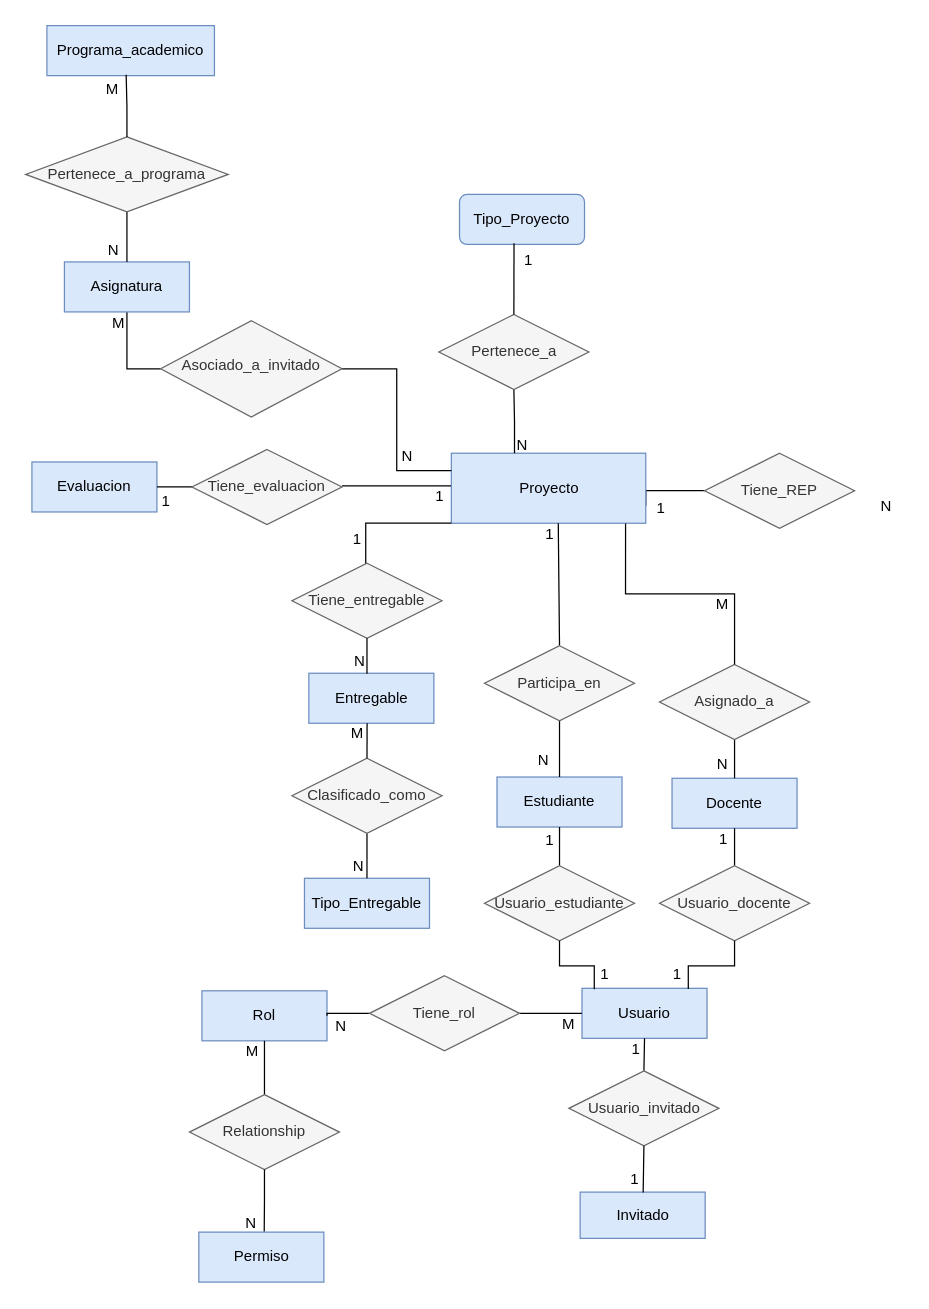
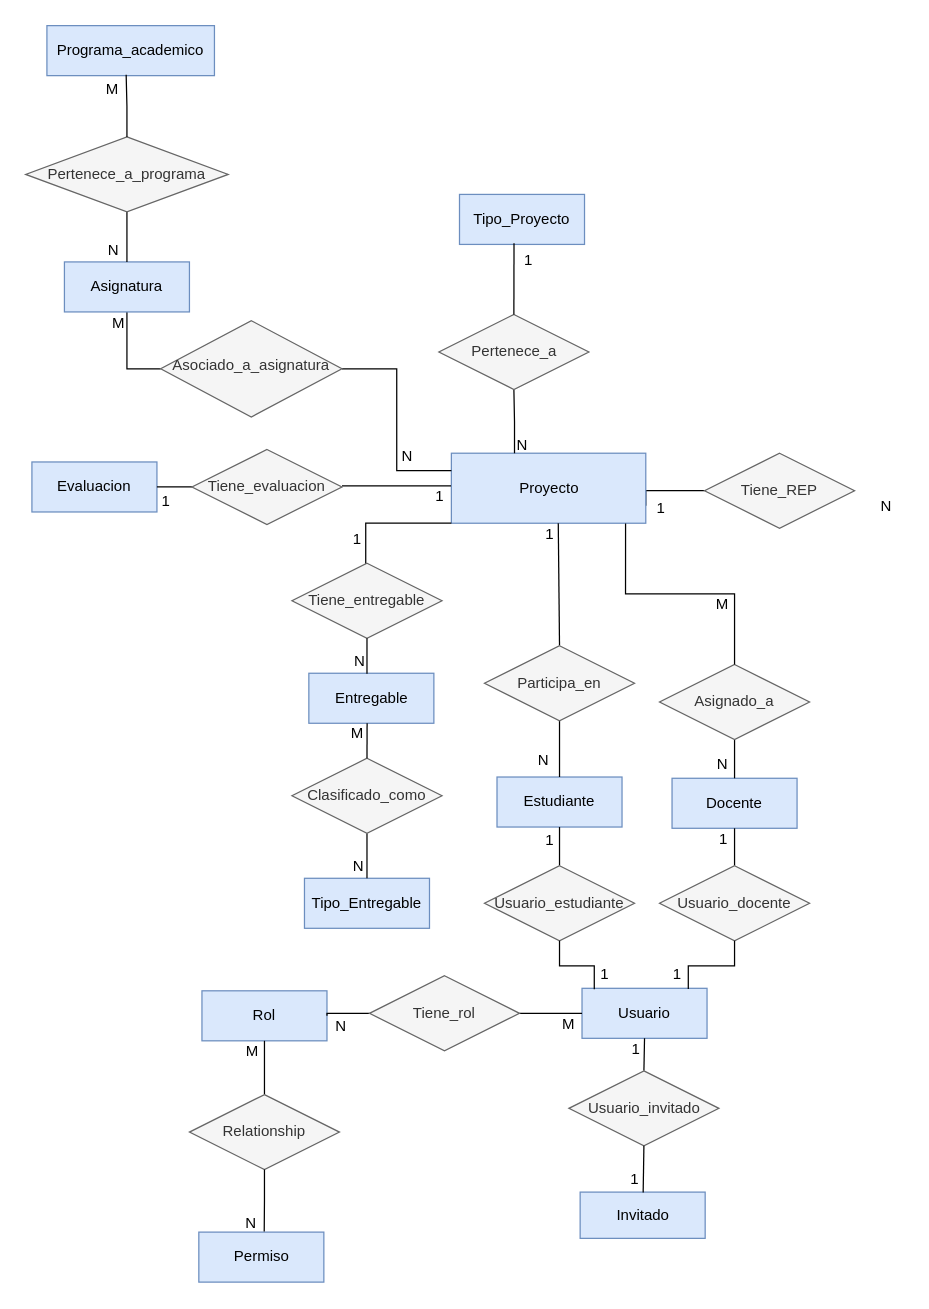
(522, 219) -> (522, 219)
(251, 369) -> (251, 369)
